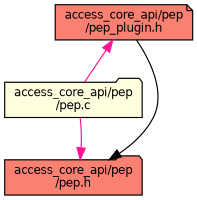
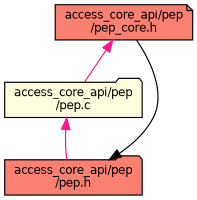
(124, 22) -> (124, 22)
(81, 133) -> (66, 145)
